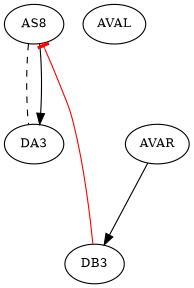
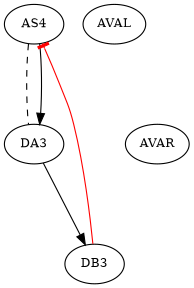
(34, 24) -> (34, 24)
(129, 199) -> (62, 199)
